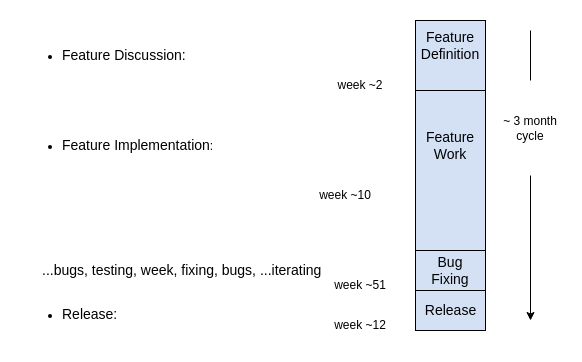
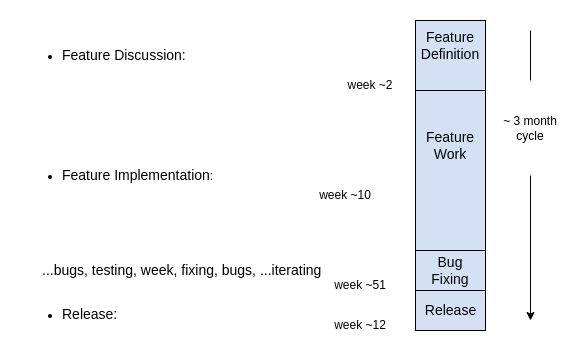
(361, 86) -> (371, 86)
(151, 146) -> (151, 176)
